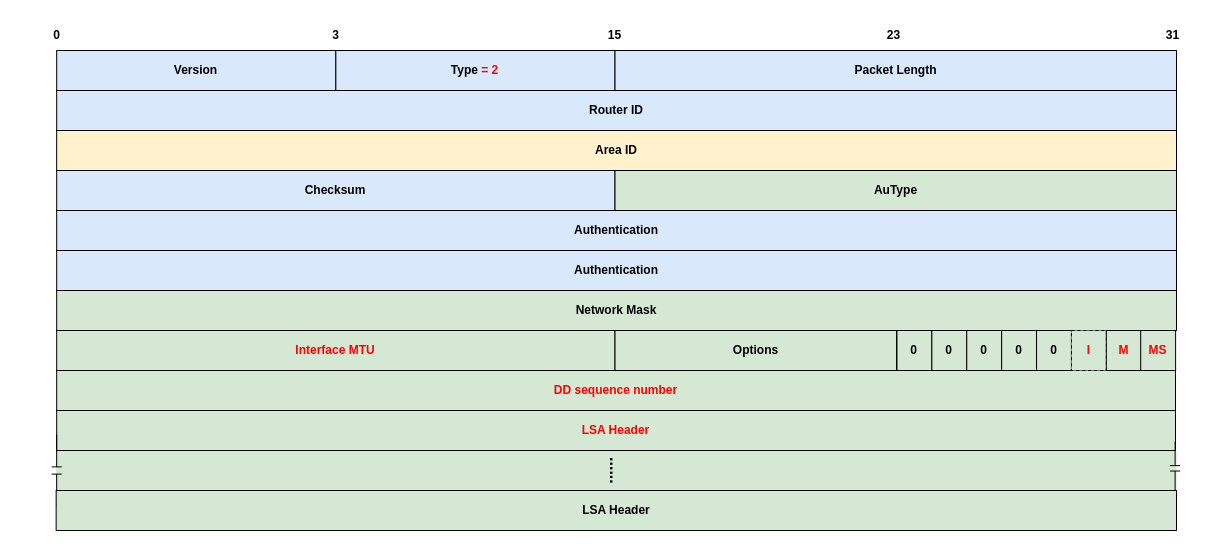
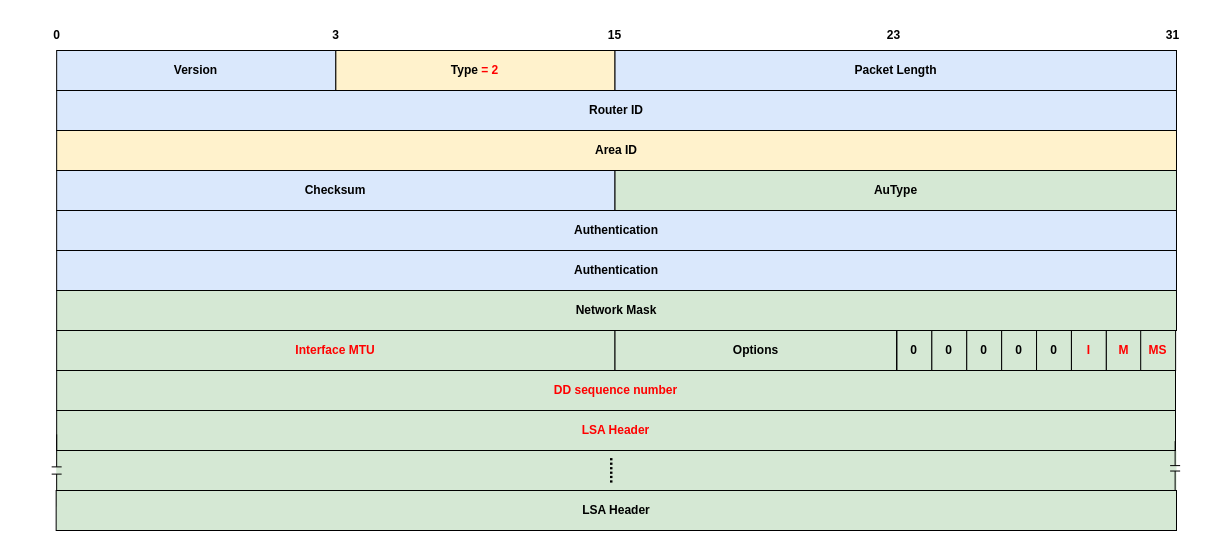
(475, 71) -> (475, 71)
(1089, 351) -> (1089, 351)
